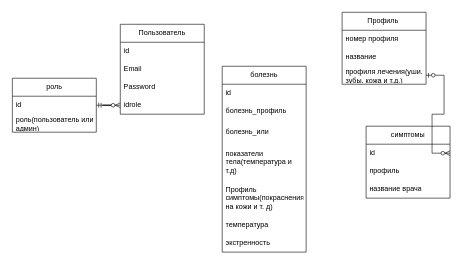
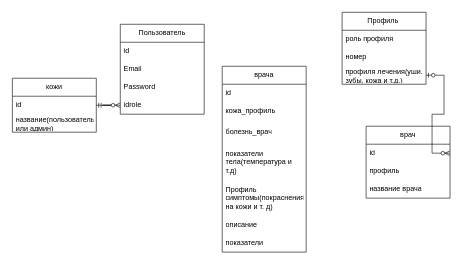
(371, 39) -> (369, 39)
(362, 57) -> (356, 57)
(264, 75) -> (264, 75)
(54, 87) -> (54, 87)
(256, 111) -> (250, 111)
(55, 123) -> (55, 123)
(248, 132) -> (250, 132)
(408, 135) -> (408, 135)
(248, 225) -> (242, 225)
(250, 243) -> (246, 243)
